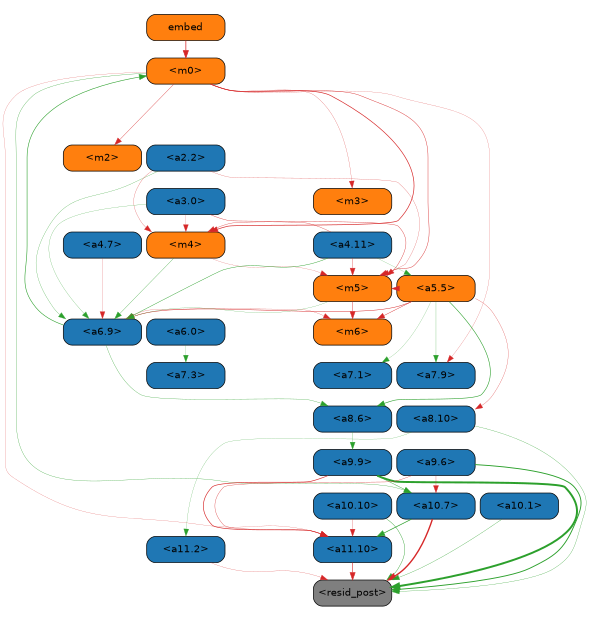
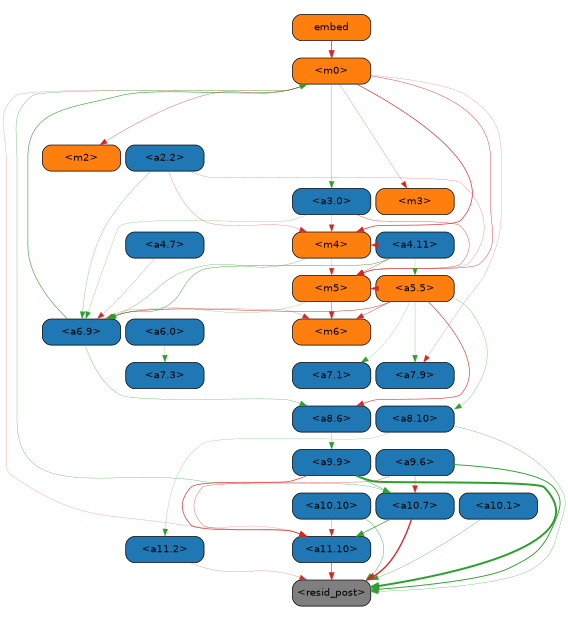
none -> (332, 133)
(508, 350) -> (487, 350)
(487, 386) -> (466, 386)
